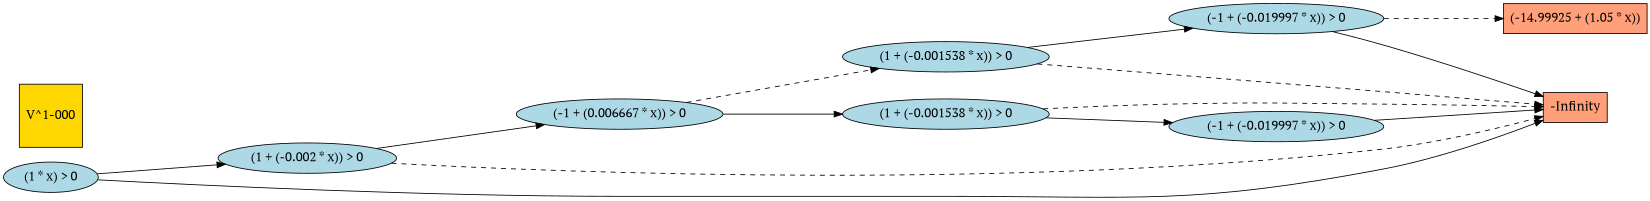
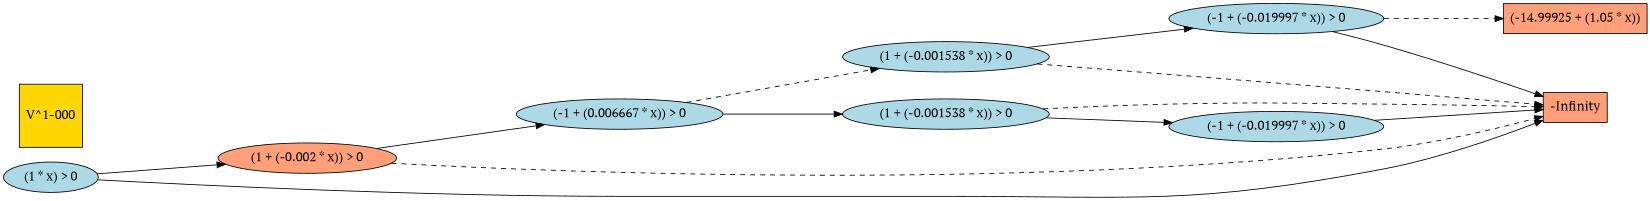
(307, 158) -> (307, 158)
